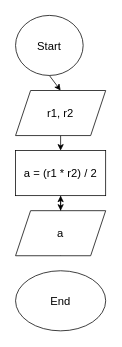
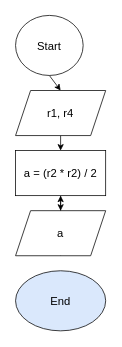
(60, 113) -> (60, 113)
(60, 173) -> (60, 173)
(60, 300) -> (60, 300)
